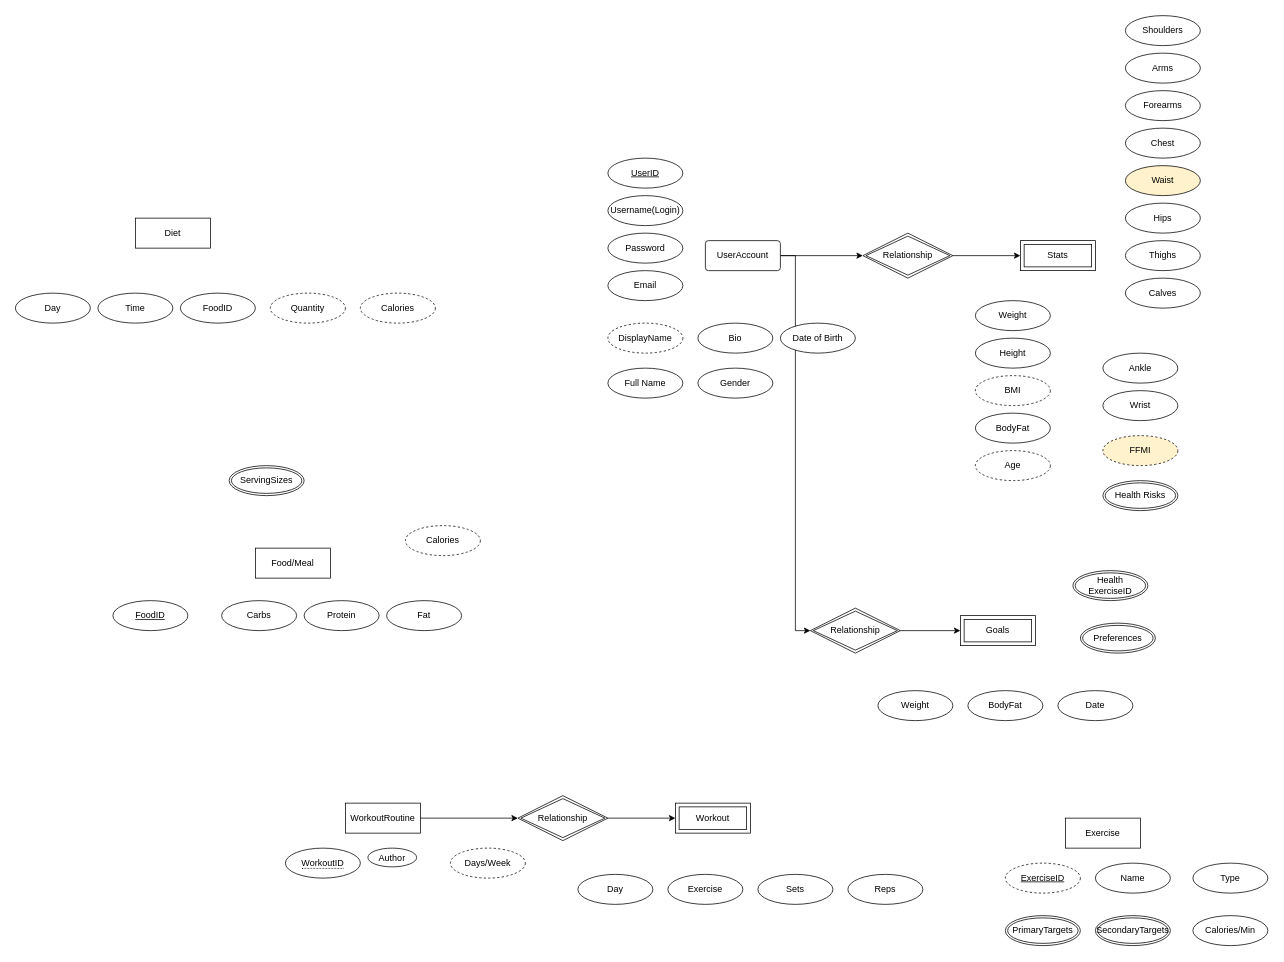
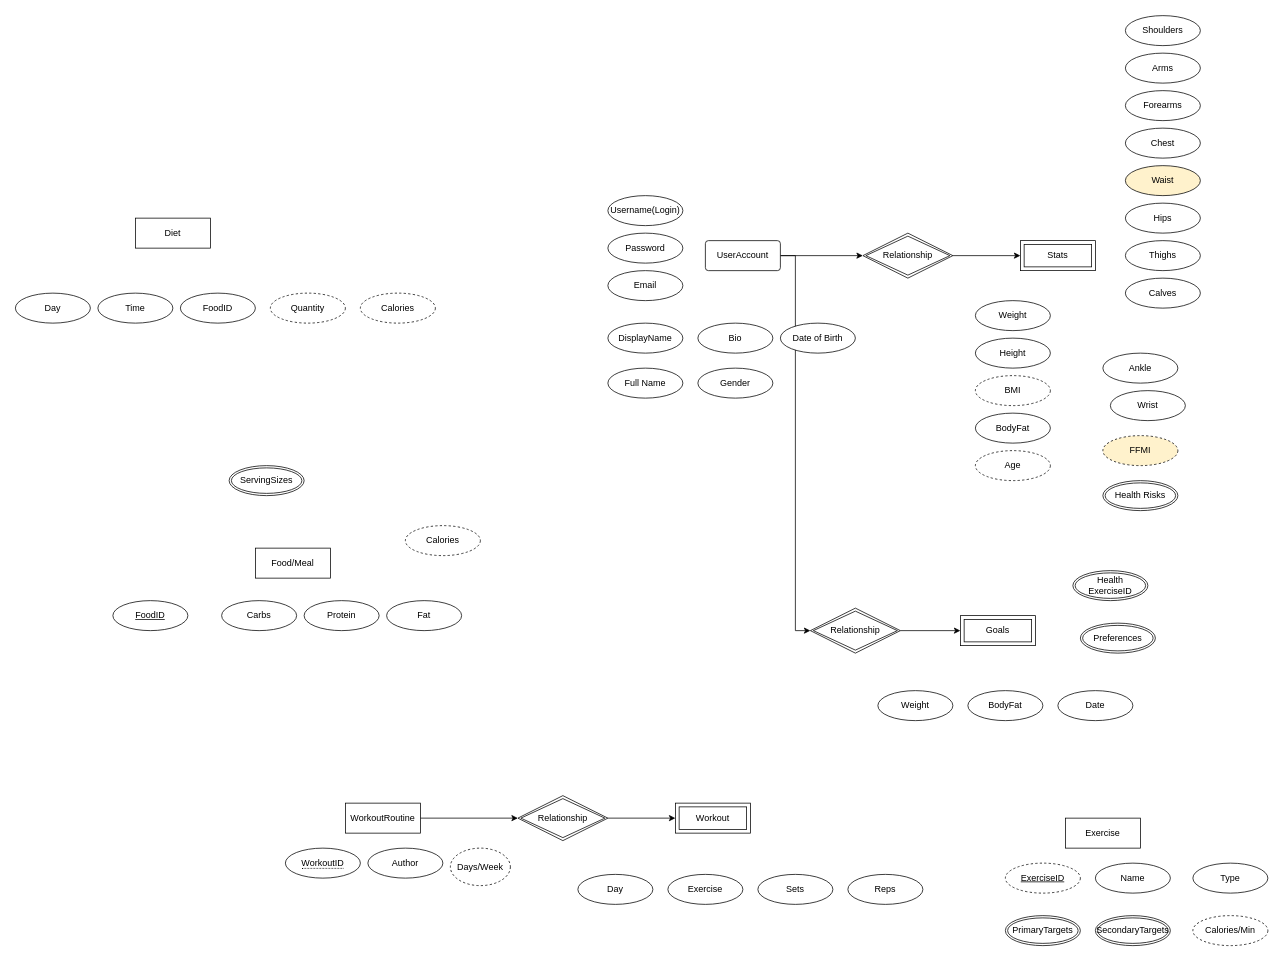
(645, 173) -> none
(645, 338) -> (645, 338)
(1140, 405) -> (1148, 405)
(392, 857) -> (405, 863)
(488, 863) -> (480, 867)
(1230, 930) -> (1230, 930)
